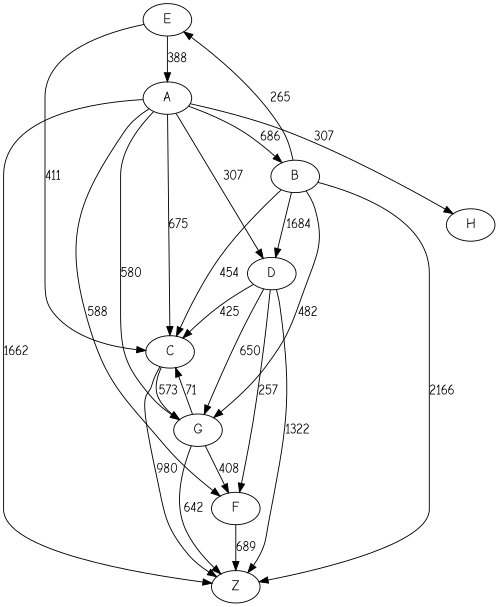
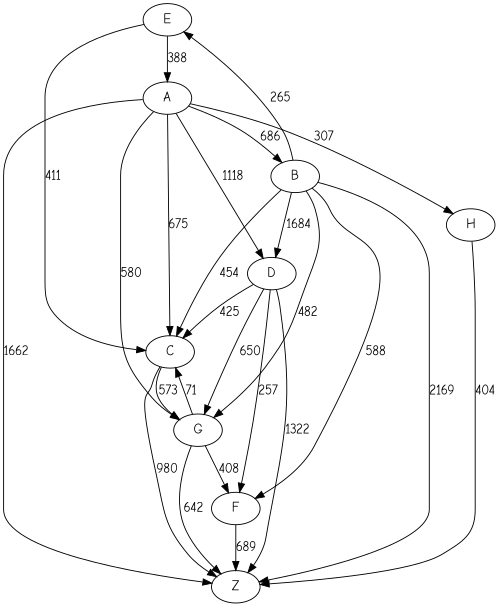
(233, 176) -> (233, 176)
(85, 310) -> (362, 343)
(442, 391) -> (442, 391)
none -> (475, 493)
